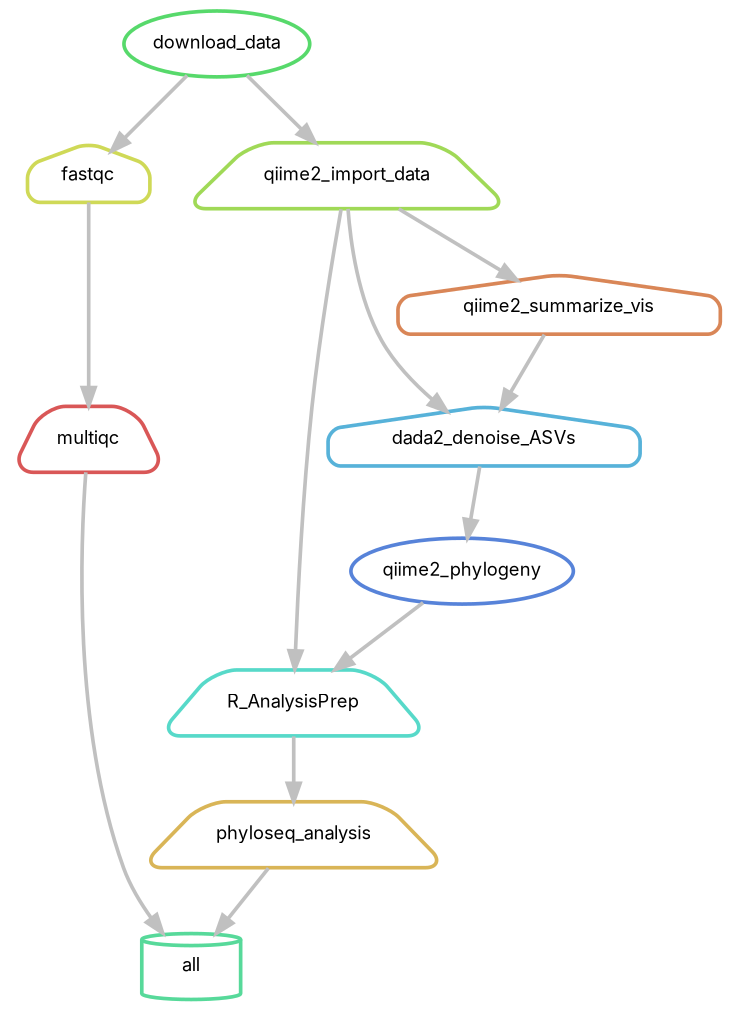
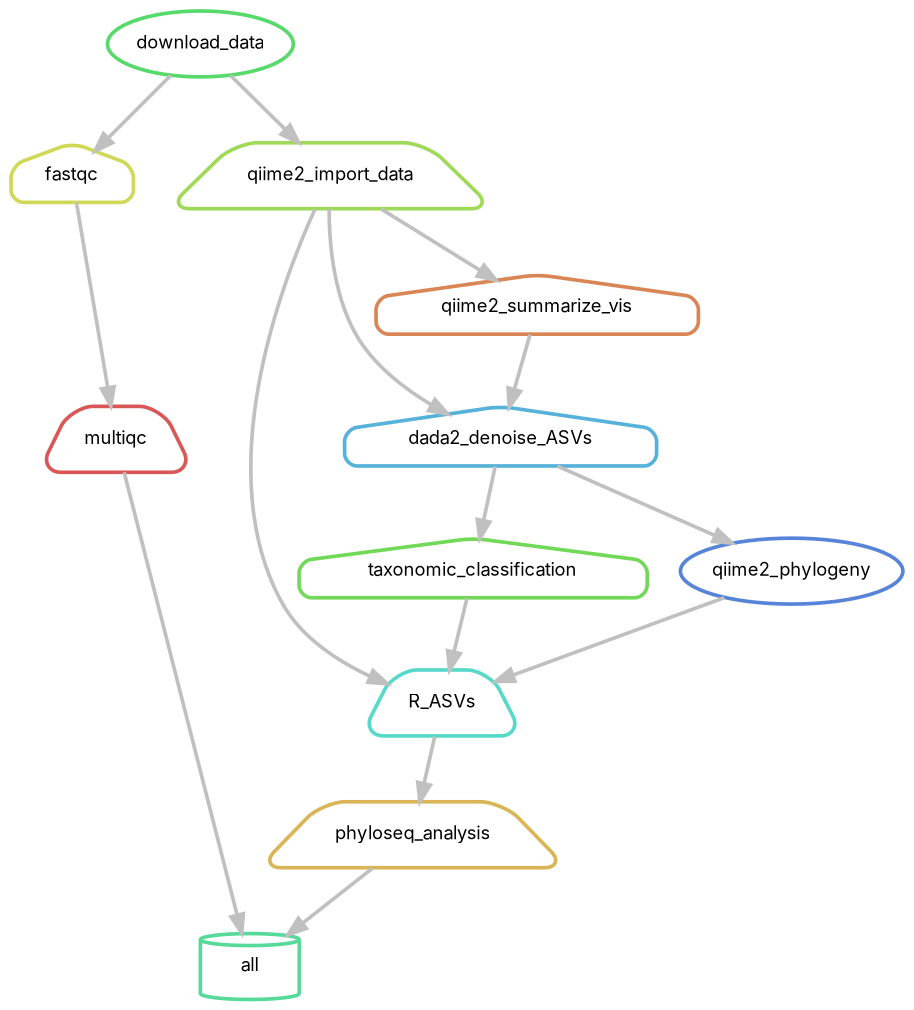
none -> (473, 571)
(294, 703) -> (442, 703)
